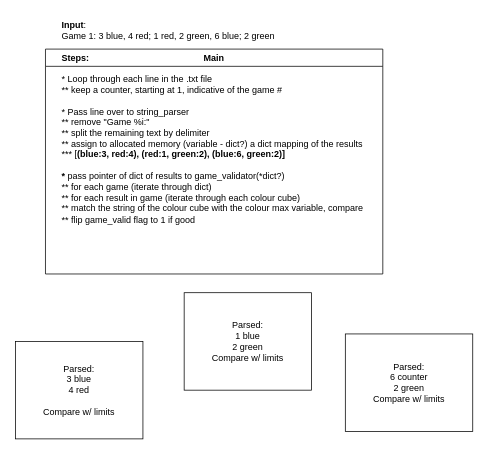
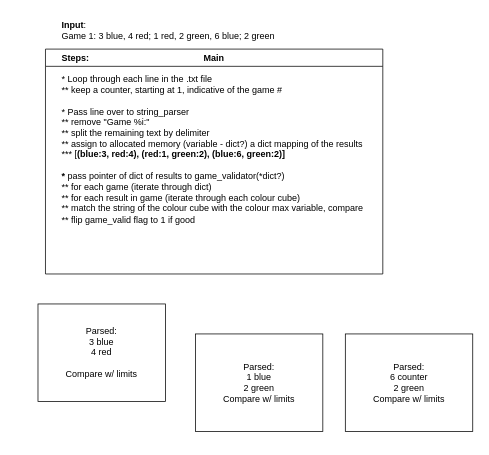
(248, 342) -> (259, 383)
(79, 390) -> (102, 353)
